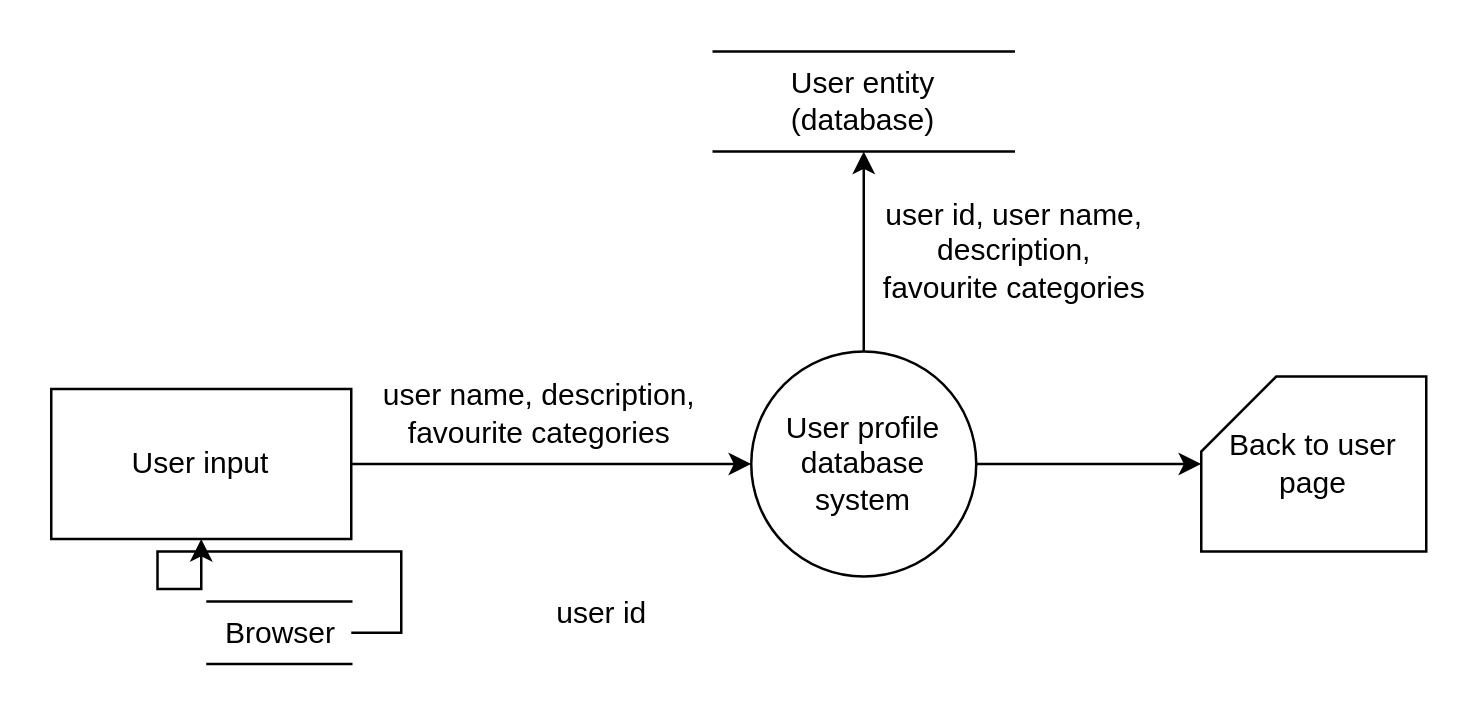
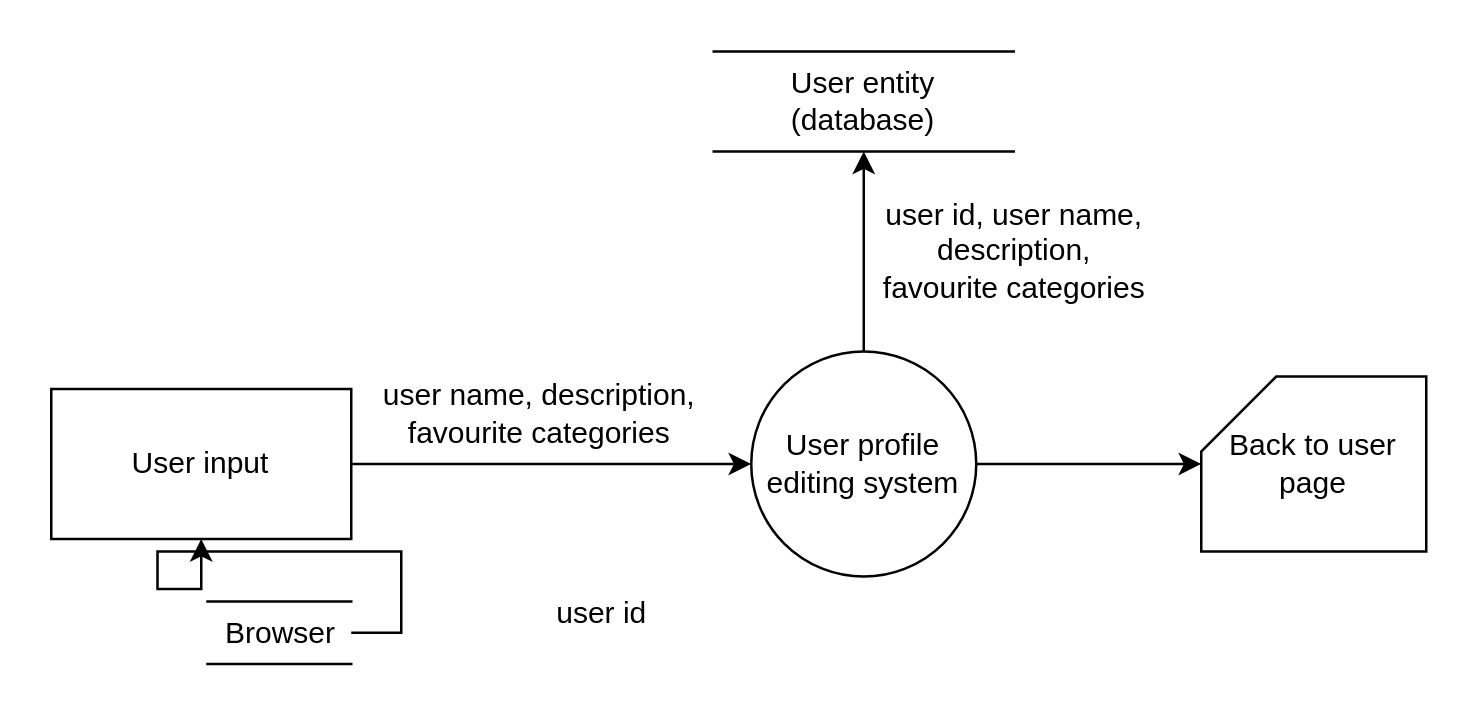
(864, 464) -> (864, 464)
